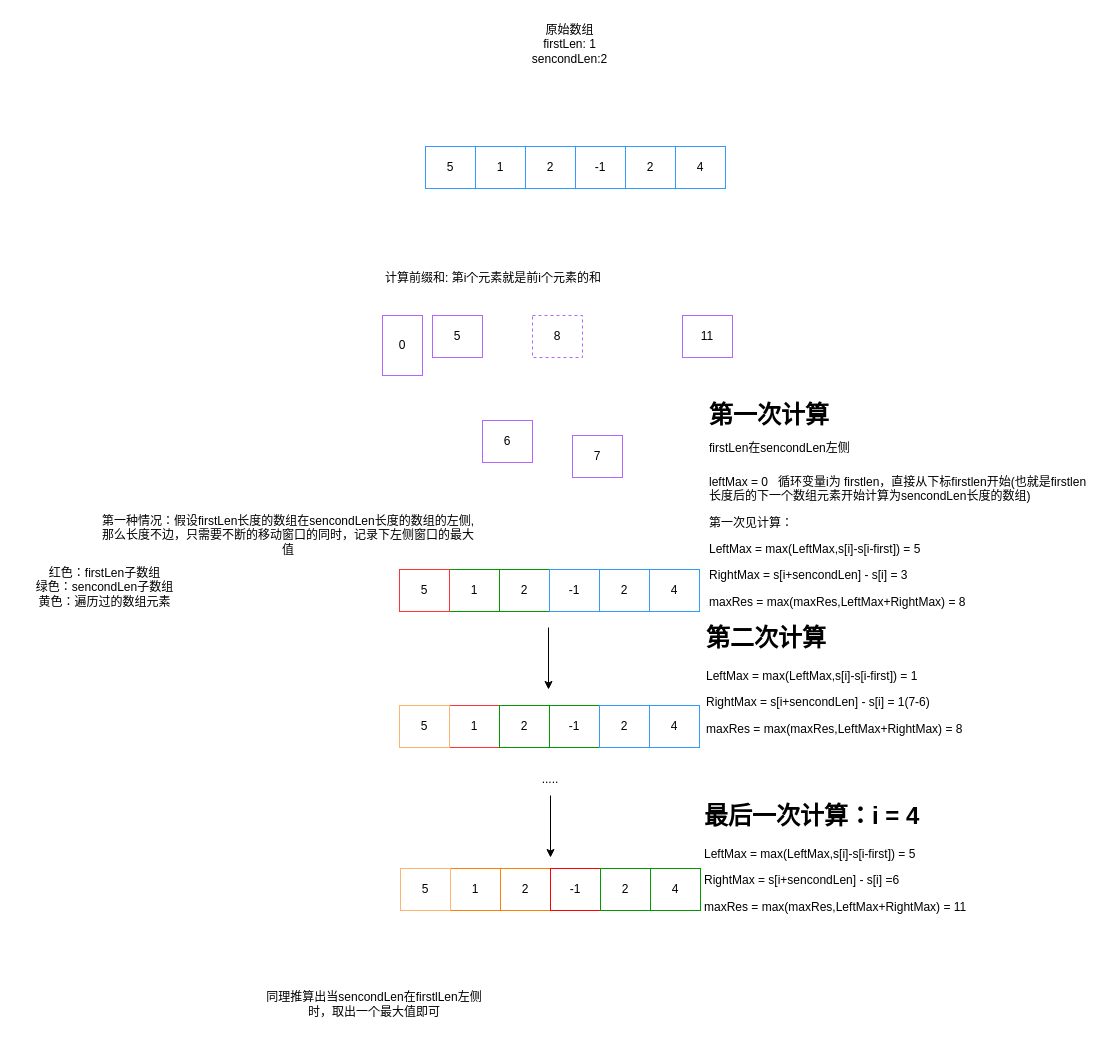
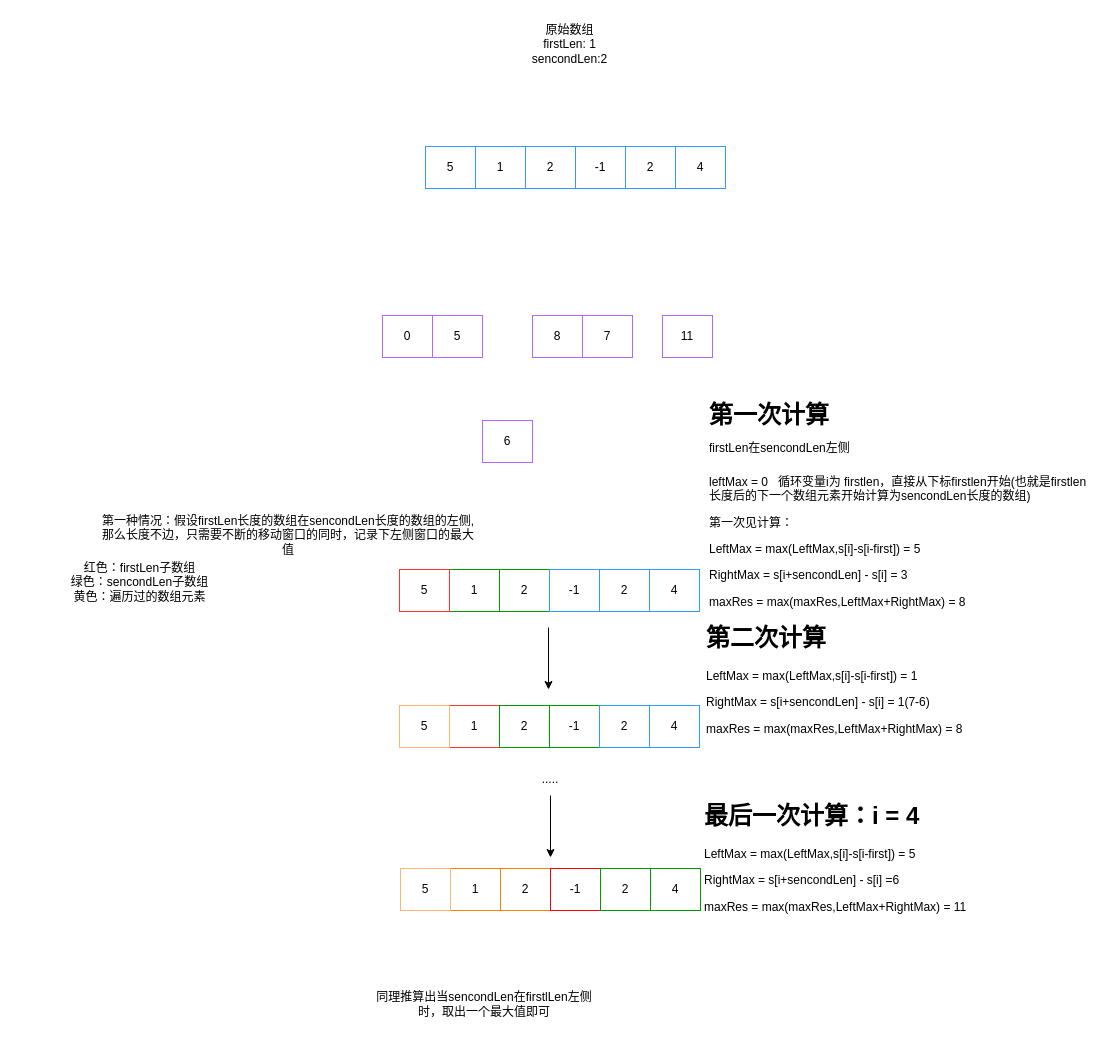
(493, 279) -> none
(558, 337) -> (558, 337)
(708, 337) -> (688, 337)
(403, 346) -> (408, 337)
(598, 457) -> (608, 337)
(105, 588) -> (140, 583)
(375, 1004) -> (485, 1004)
